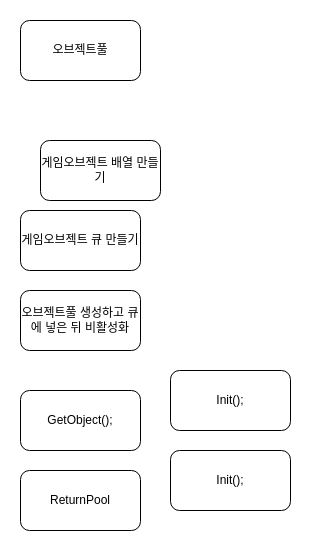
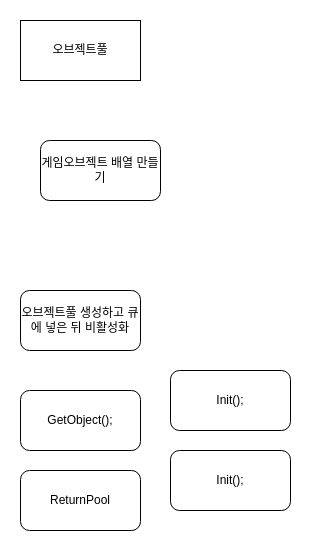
(81, 51) -> (81, 51)
(81, 241) -> none
